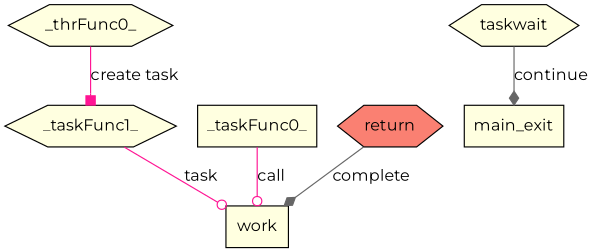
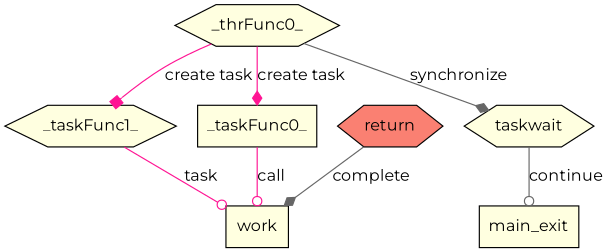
none -> (257, 69)
(514, 69) -> (529, 172)
none -> (390, 75)
